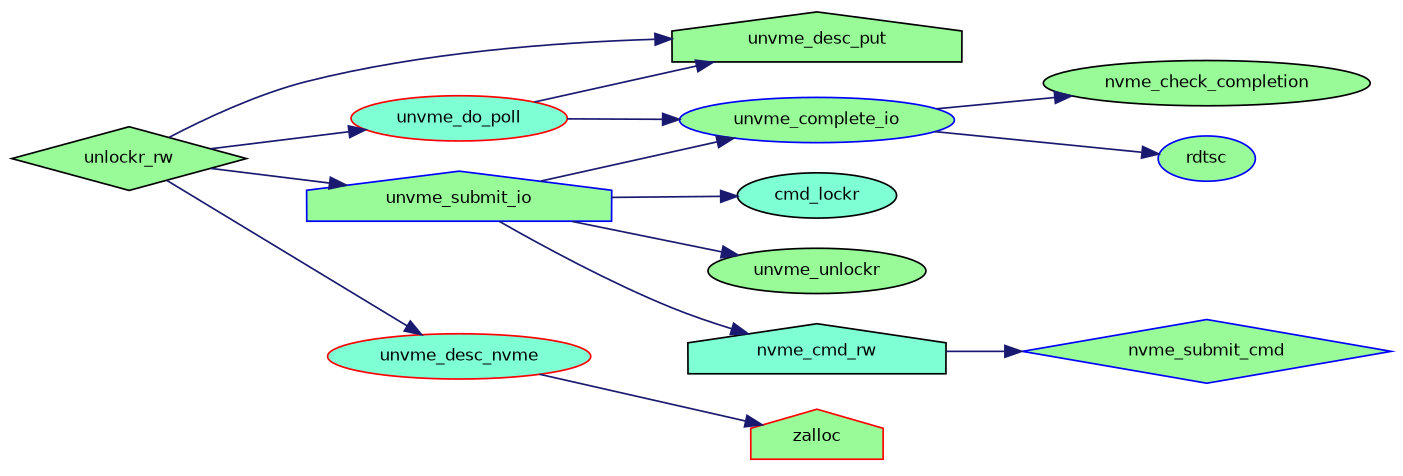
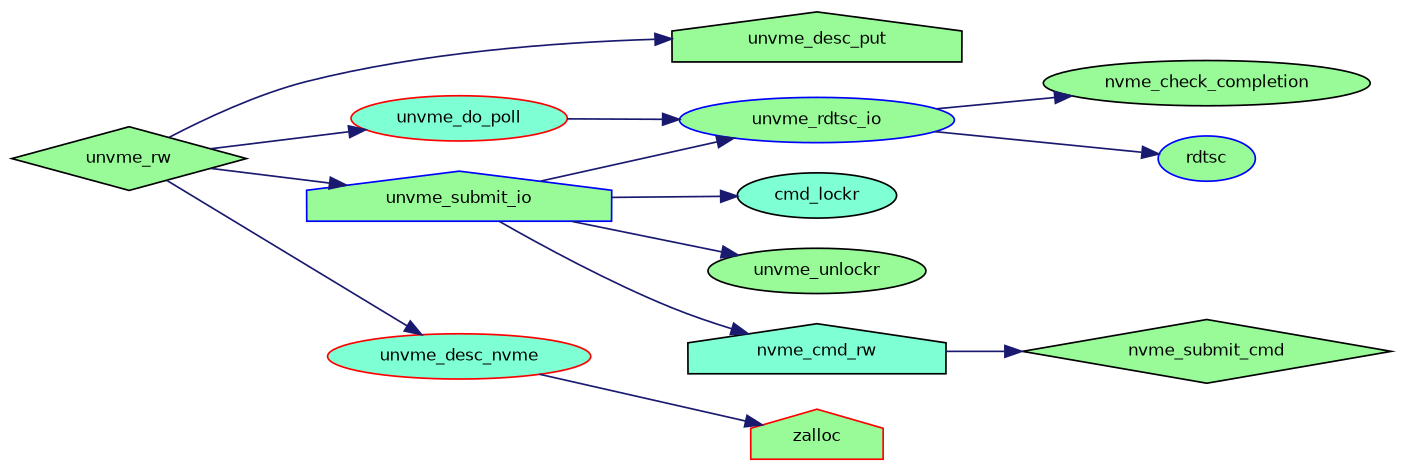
(615, 84) -> none
(817, 120) -> (817, 120)
(129, 159) -> (129, 159)
(1207, 351) -> (1207, 351)
